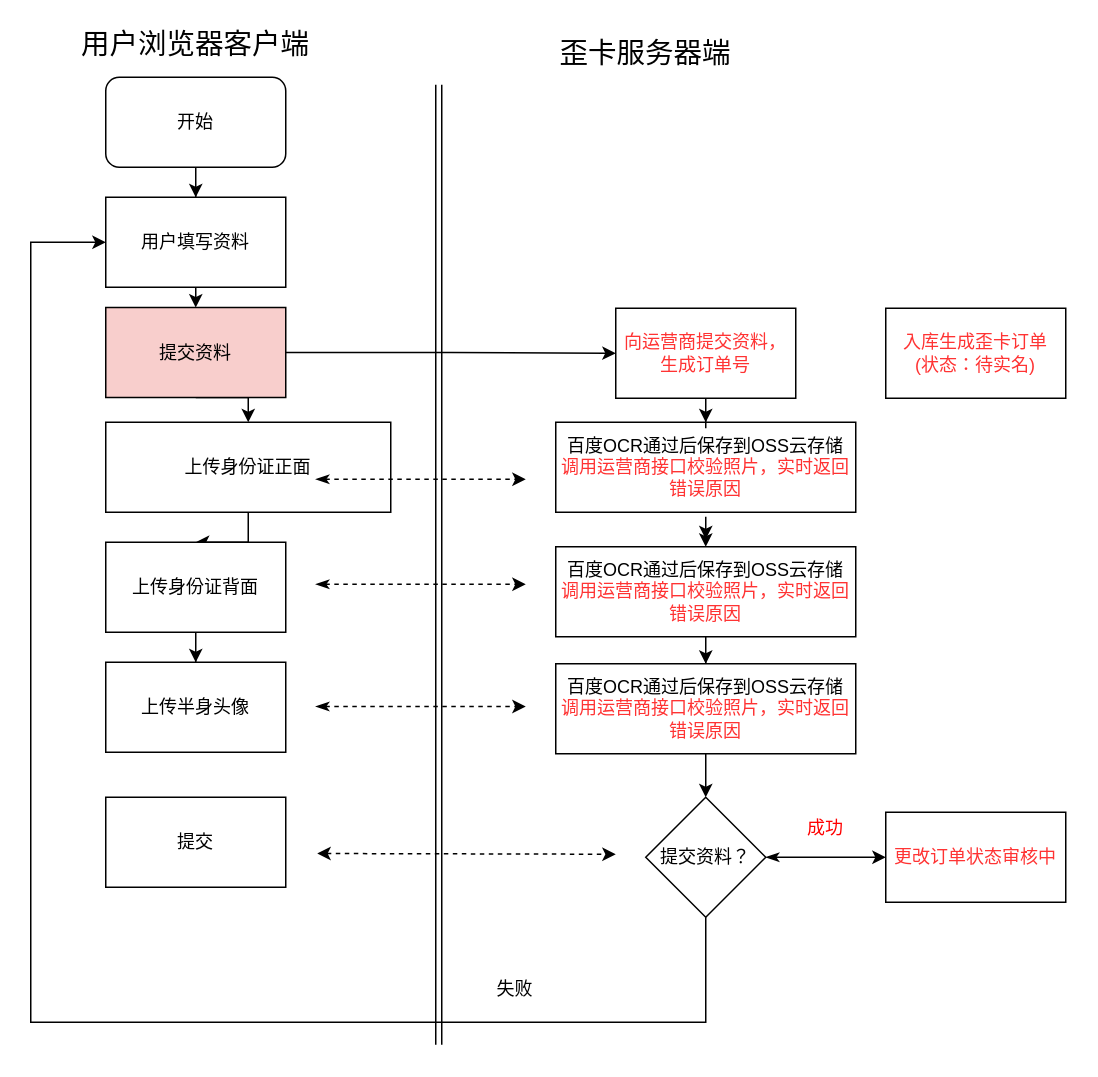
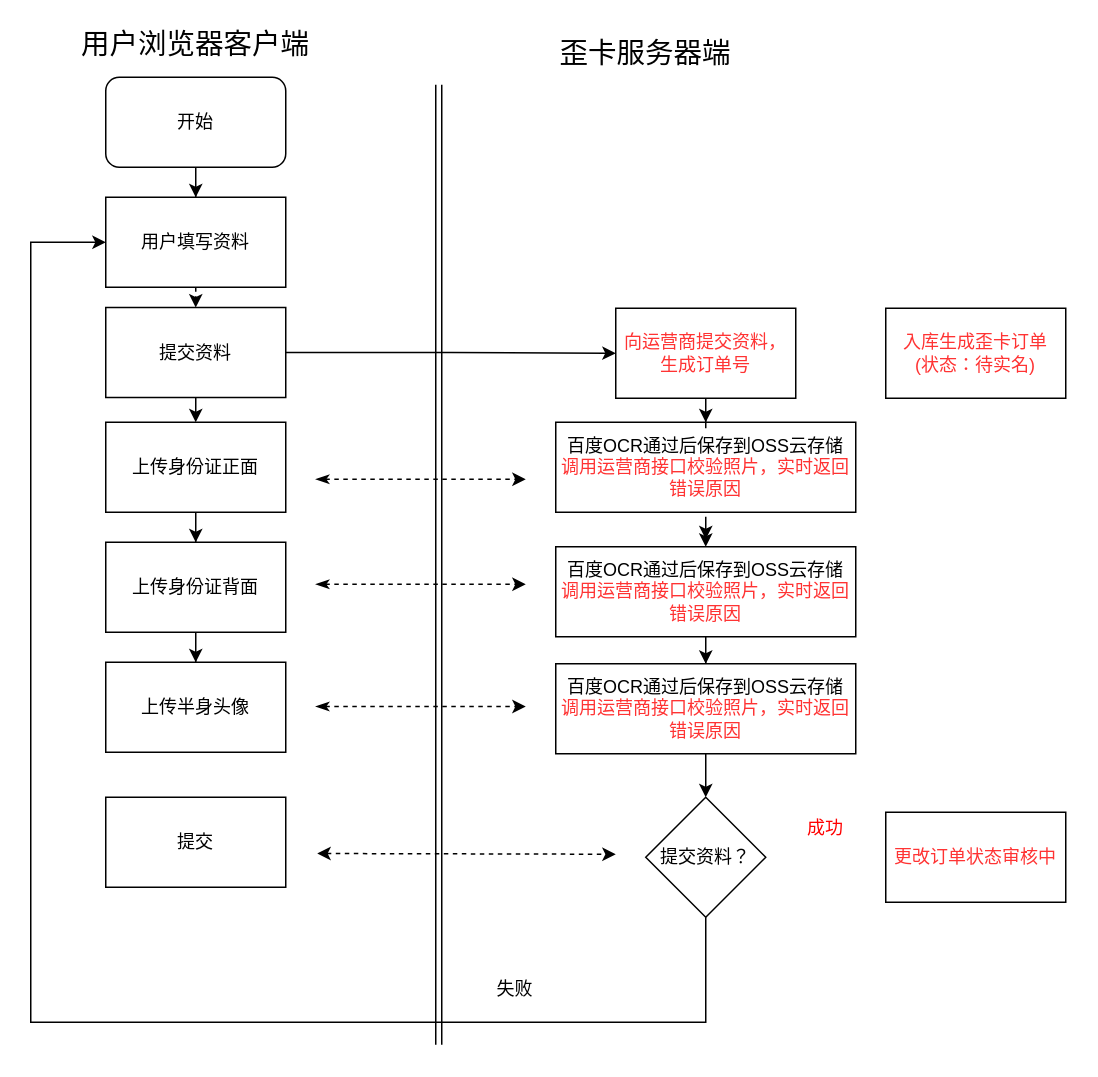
(196, 294) -> (196, 294)
(196, 353) -> (196, 353)
(248, 467) -> (196, 467)
(826, 857) -> none
